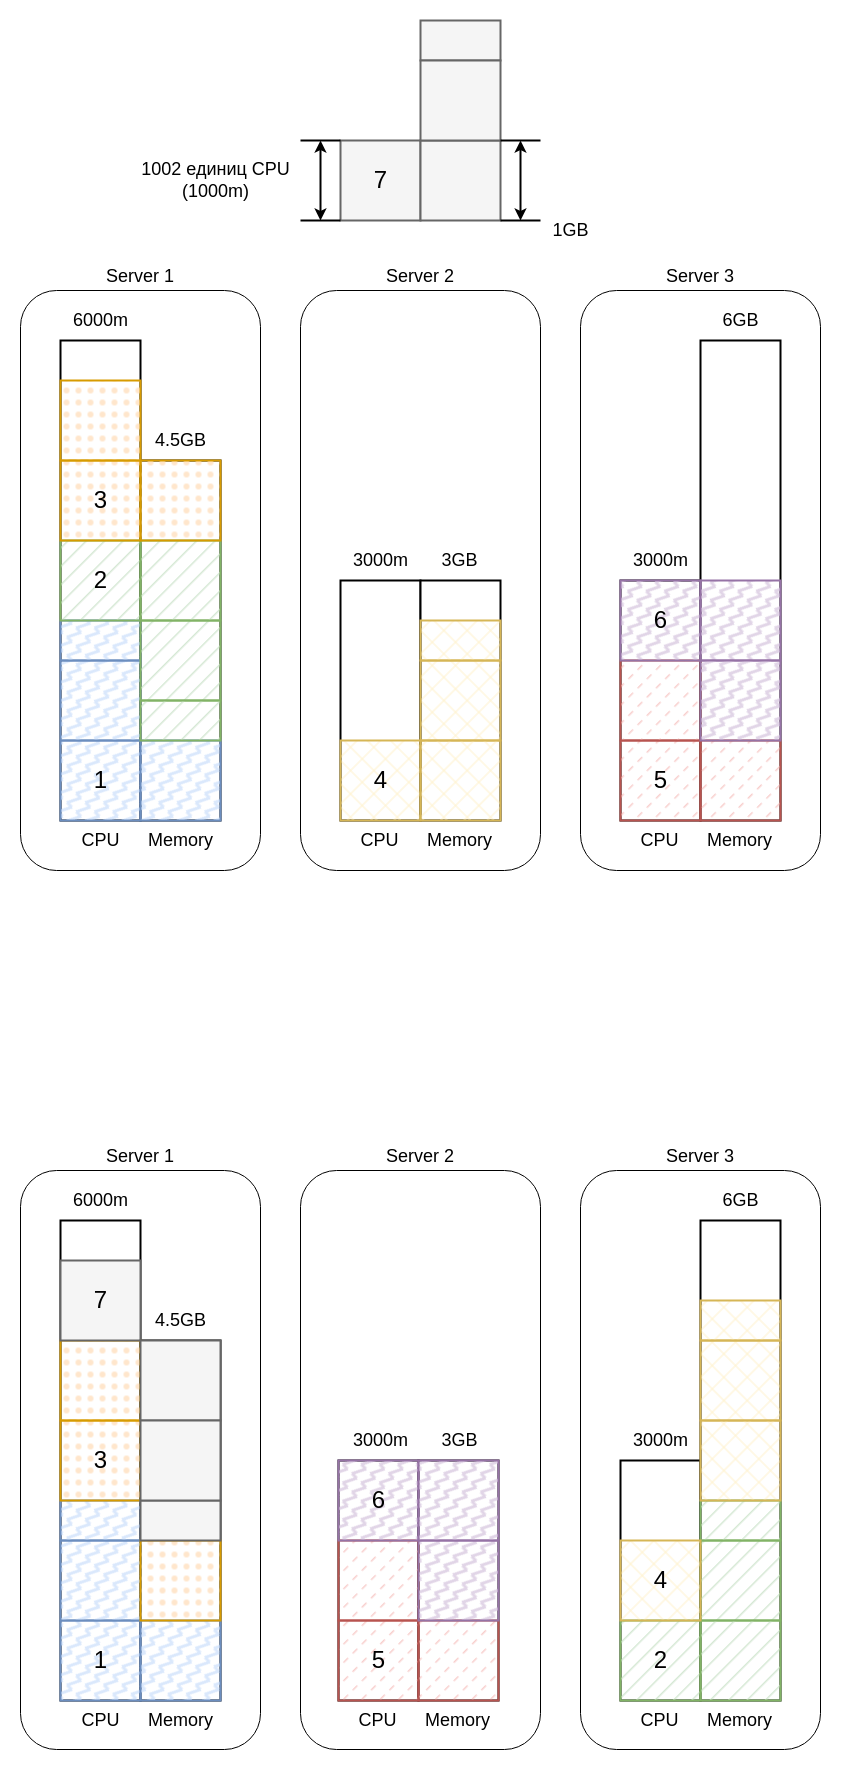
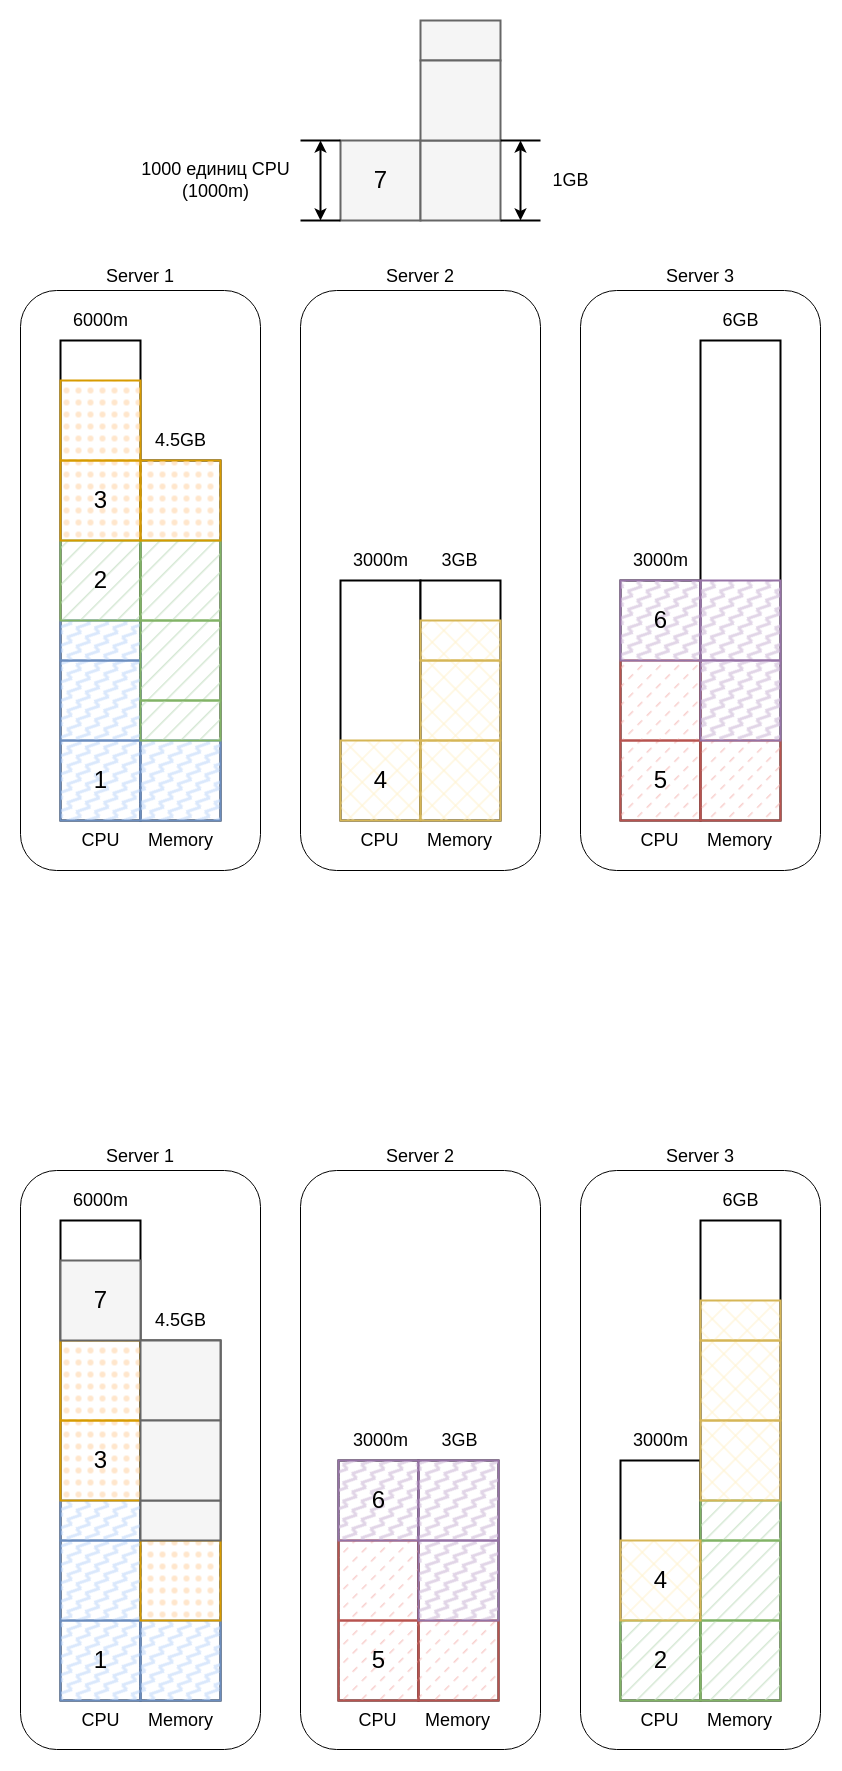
(216, 181) -> (216, 181)
(571, 231) -> (571, 181)
